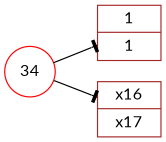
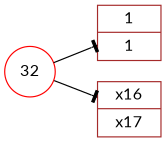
(30, 72) -> (30, 72)
